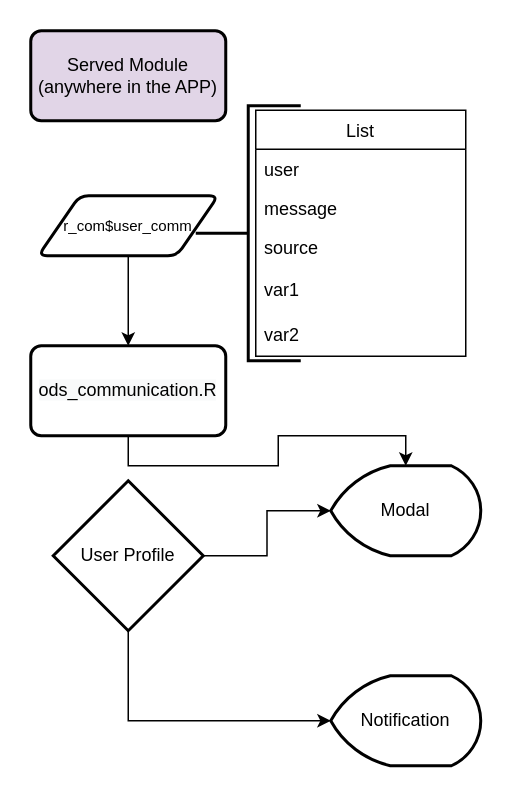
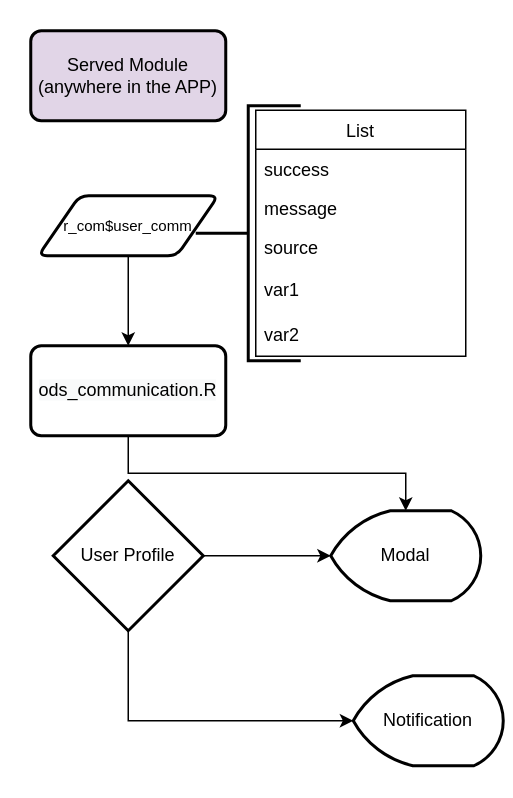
(284, 170) -> (299, 170)
(406, 511) -> (406, 556)
(406, 721) -> (428, 721)
